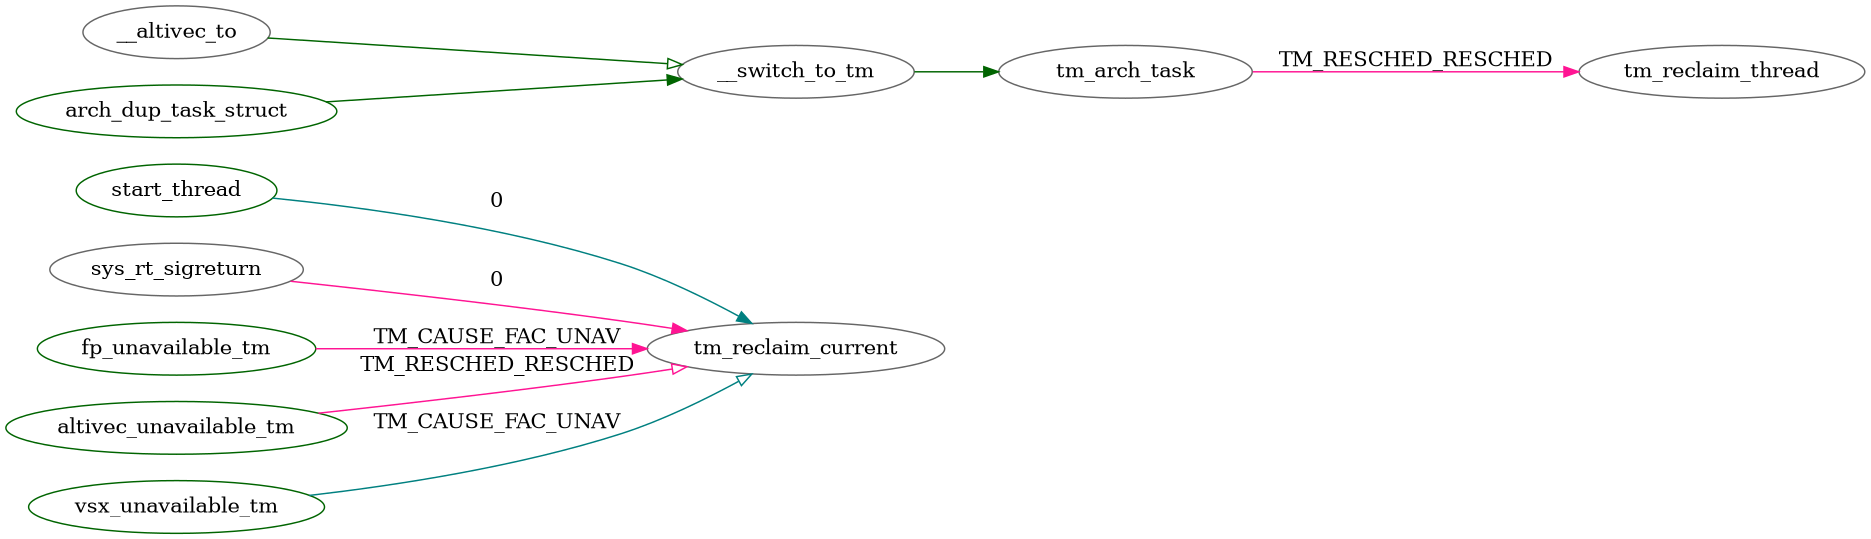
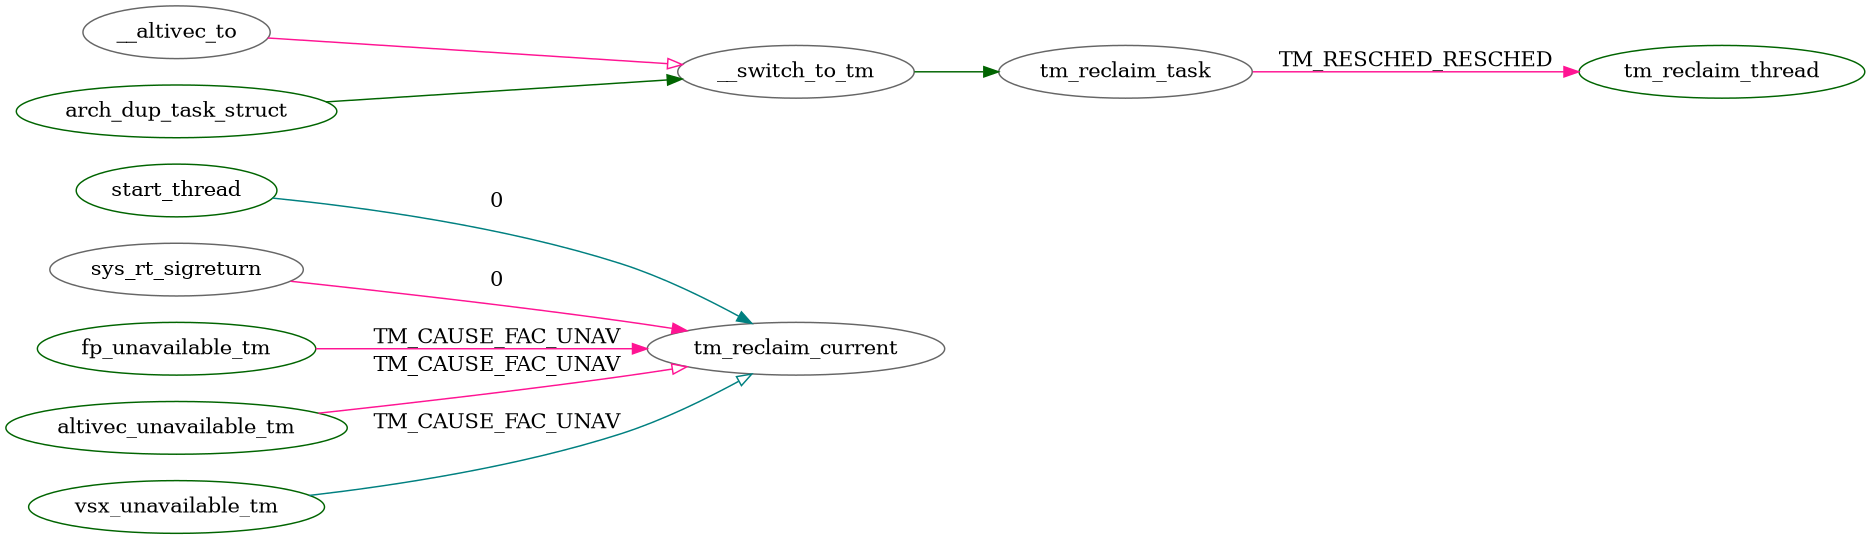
(467, 51) -> (467, 51)
(1126, 72) -> (1126, 72)
(1722, 72) -> (1722, 72)
(497, 366) -> (497, 366)
